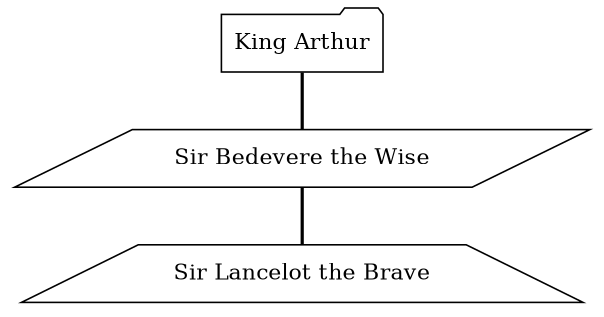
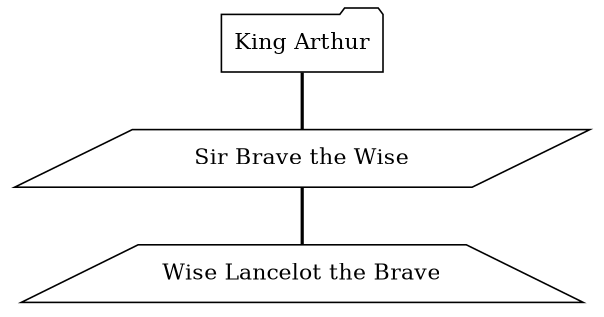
(302, 158) -> (302, 158)
(302, 274) -> (302, 274)
